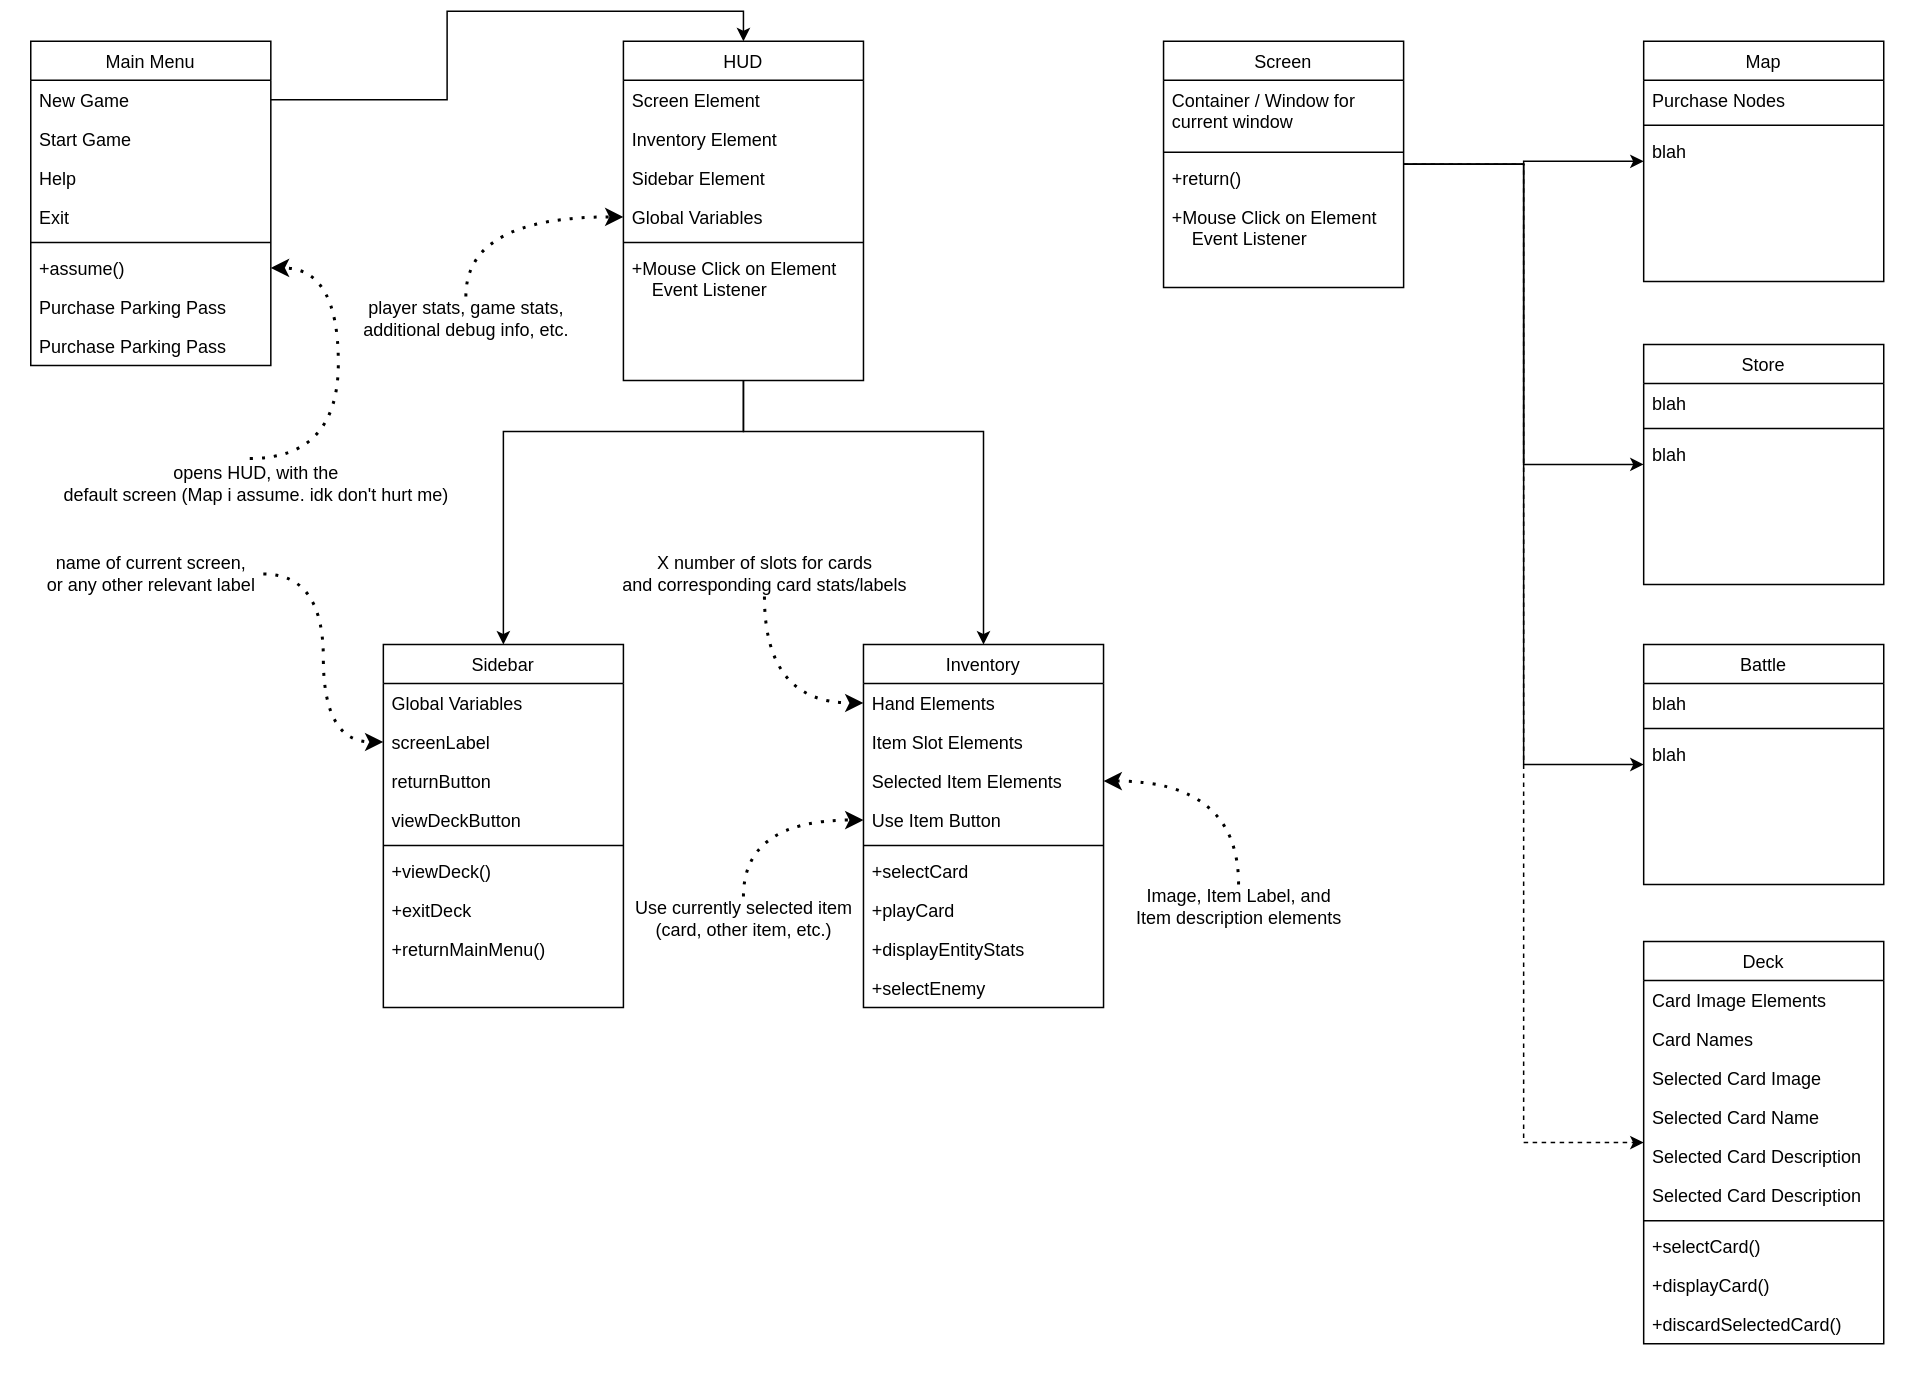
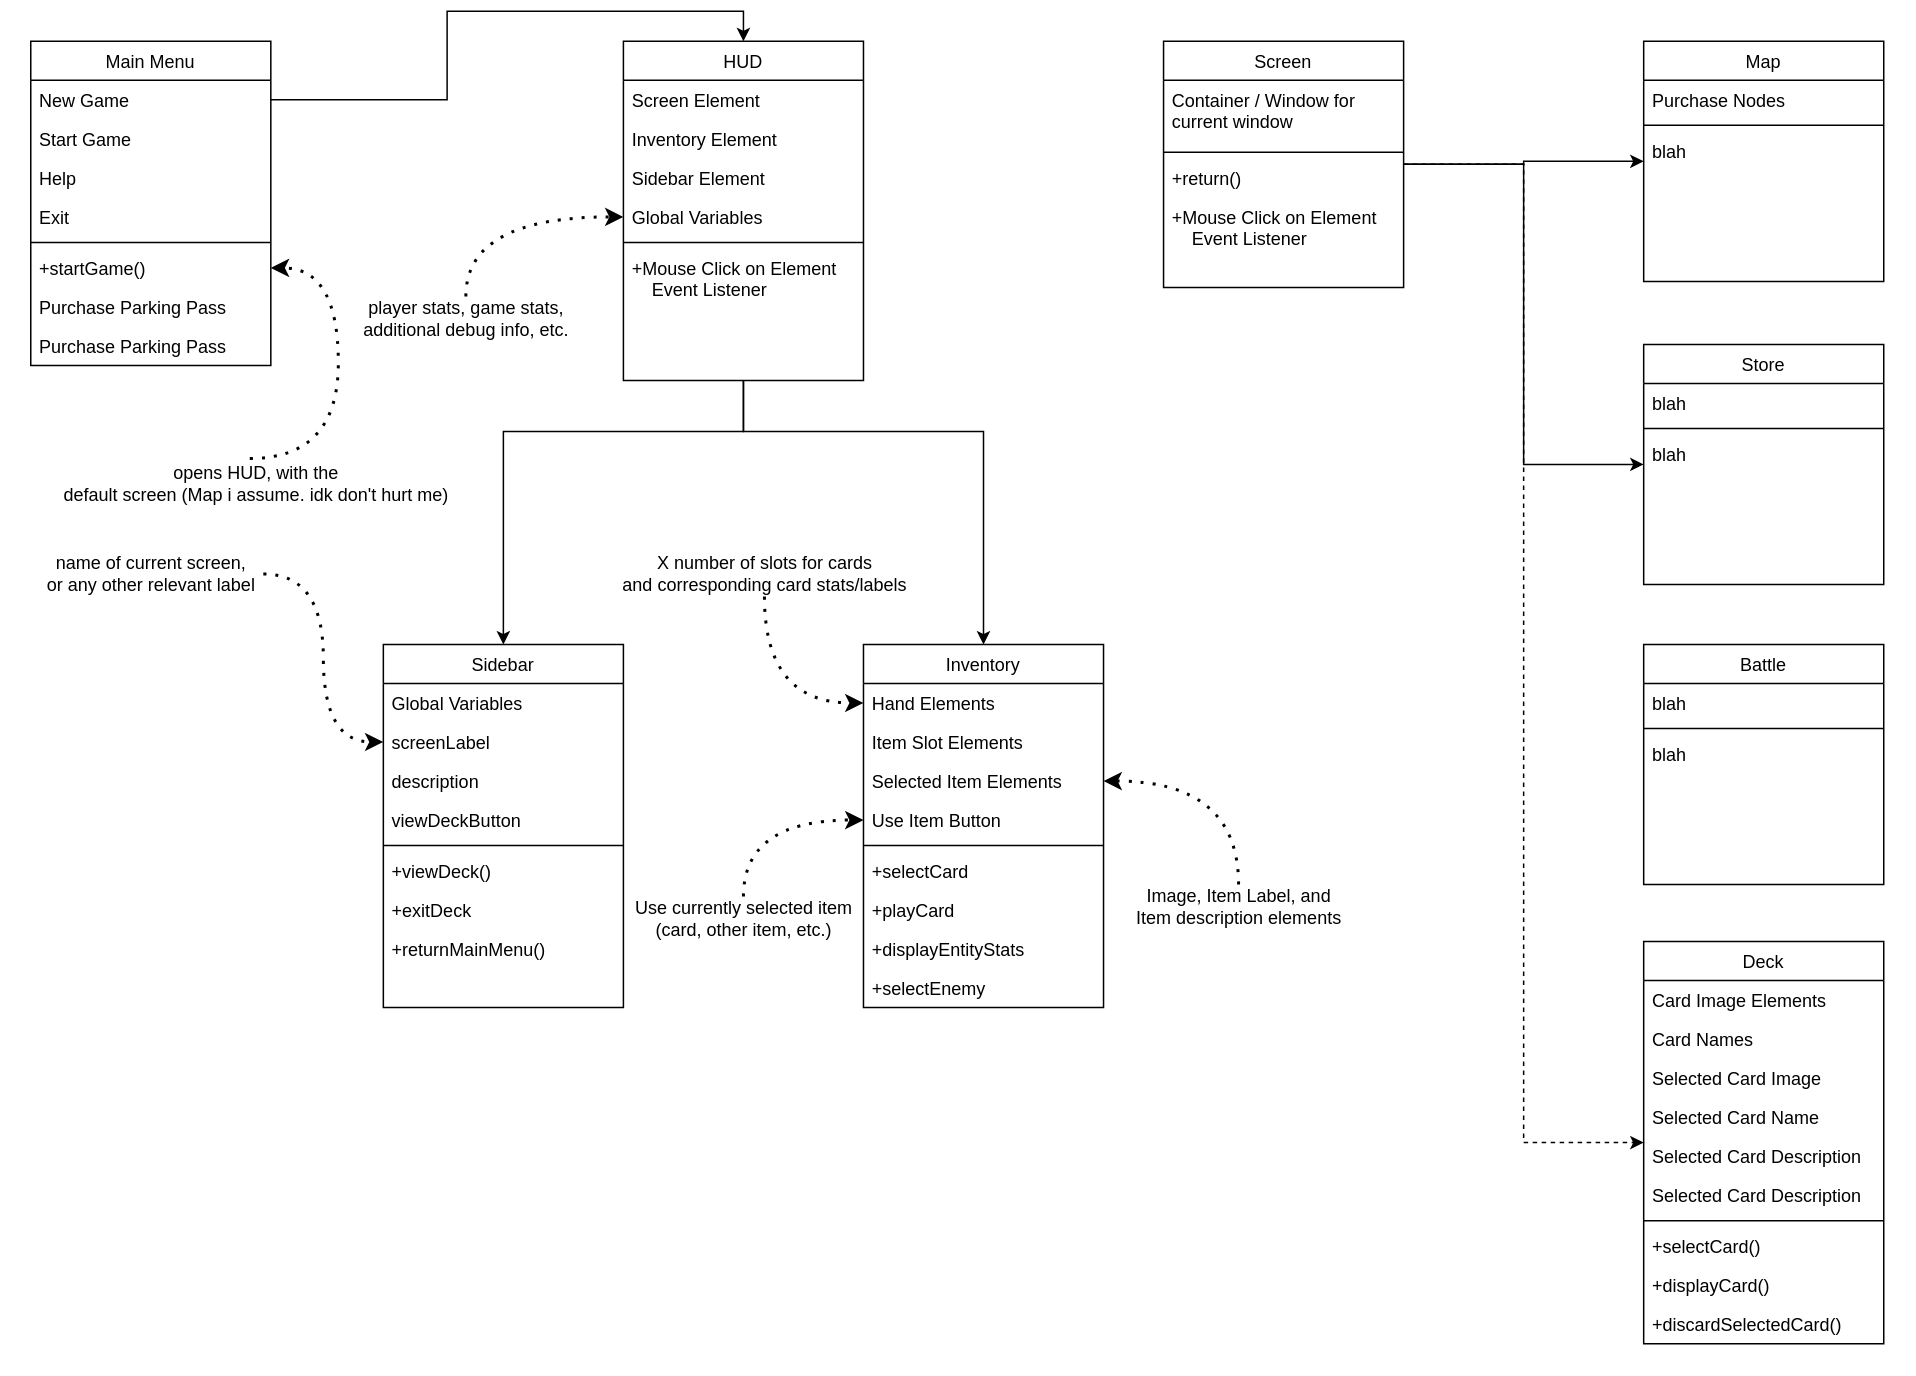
(84, 269) -> (99, 269)
(1579, 764) -> none
(452, 782) -> (442, 782)
